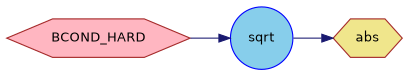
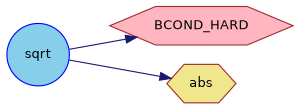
(205, 38) -> (97, 44)
